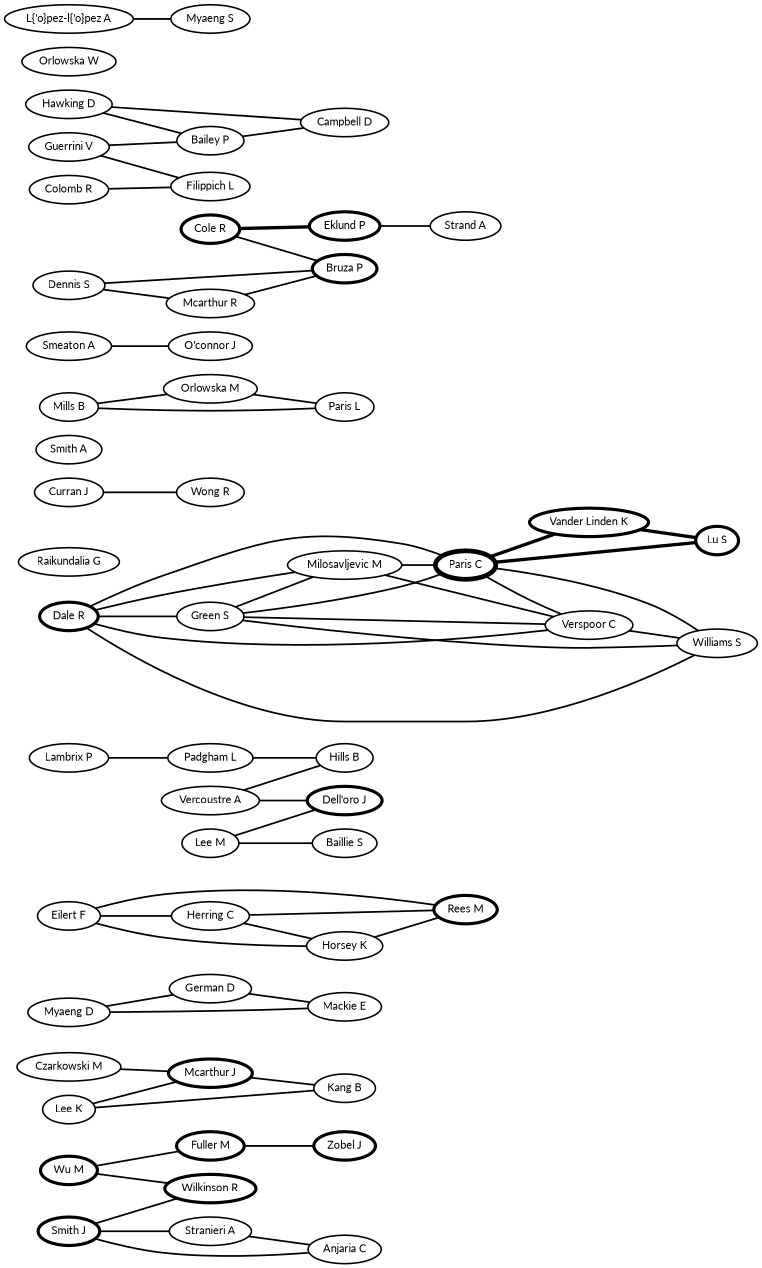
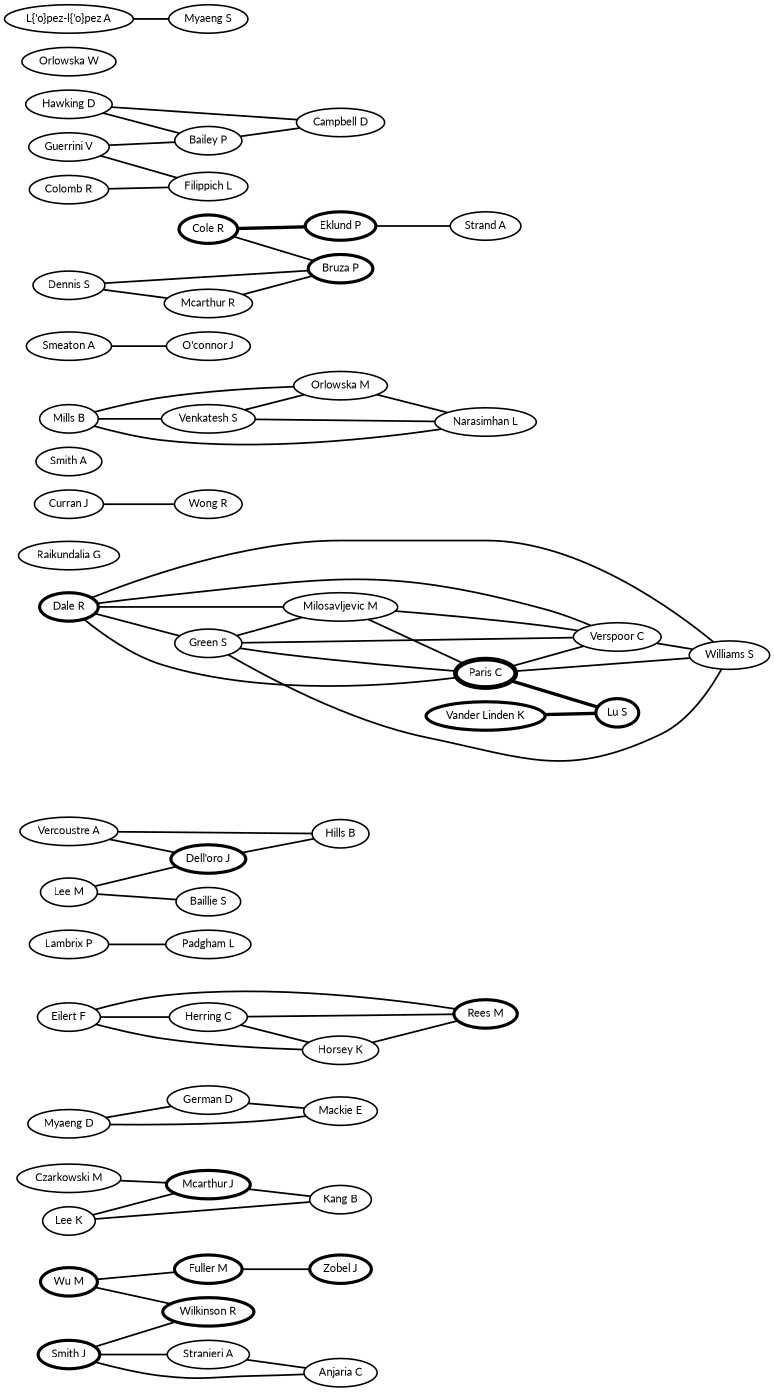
(345, 407) -> (486, 422)
none -> (208, 419)
(522, 545) -> none
(285, 758) -> (278, 846)
